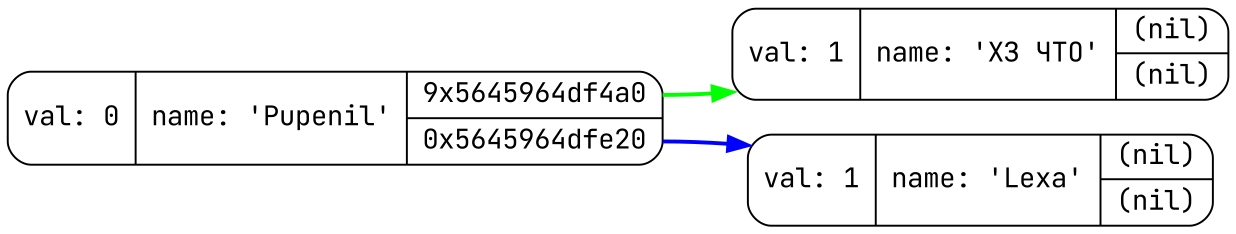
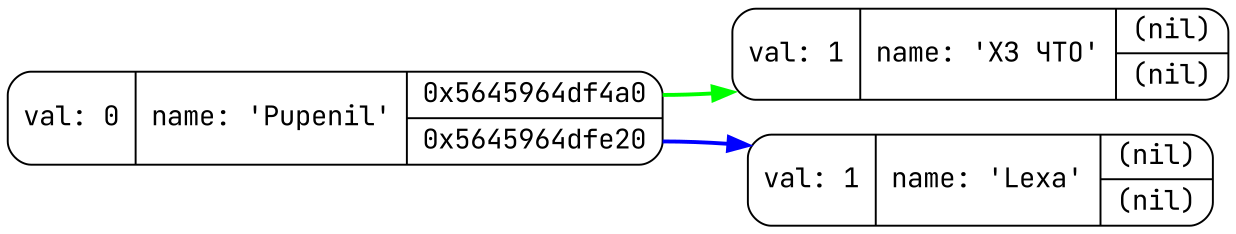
(535, 94) -> (535, 94)
